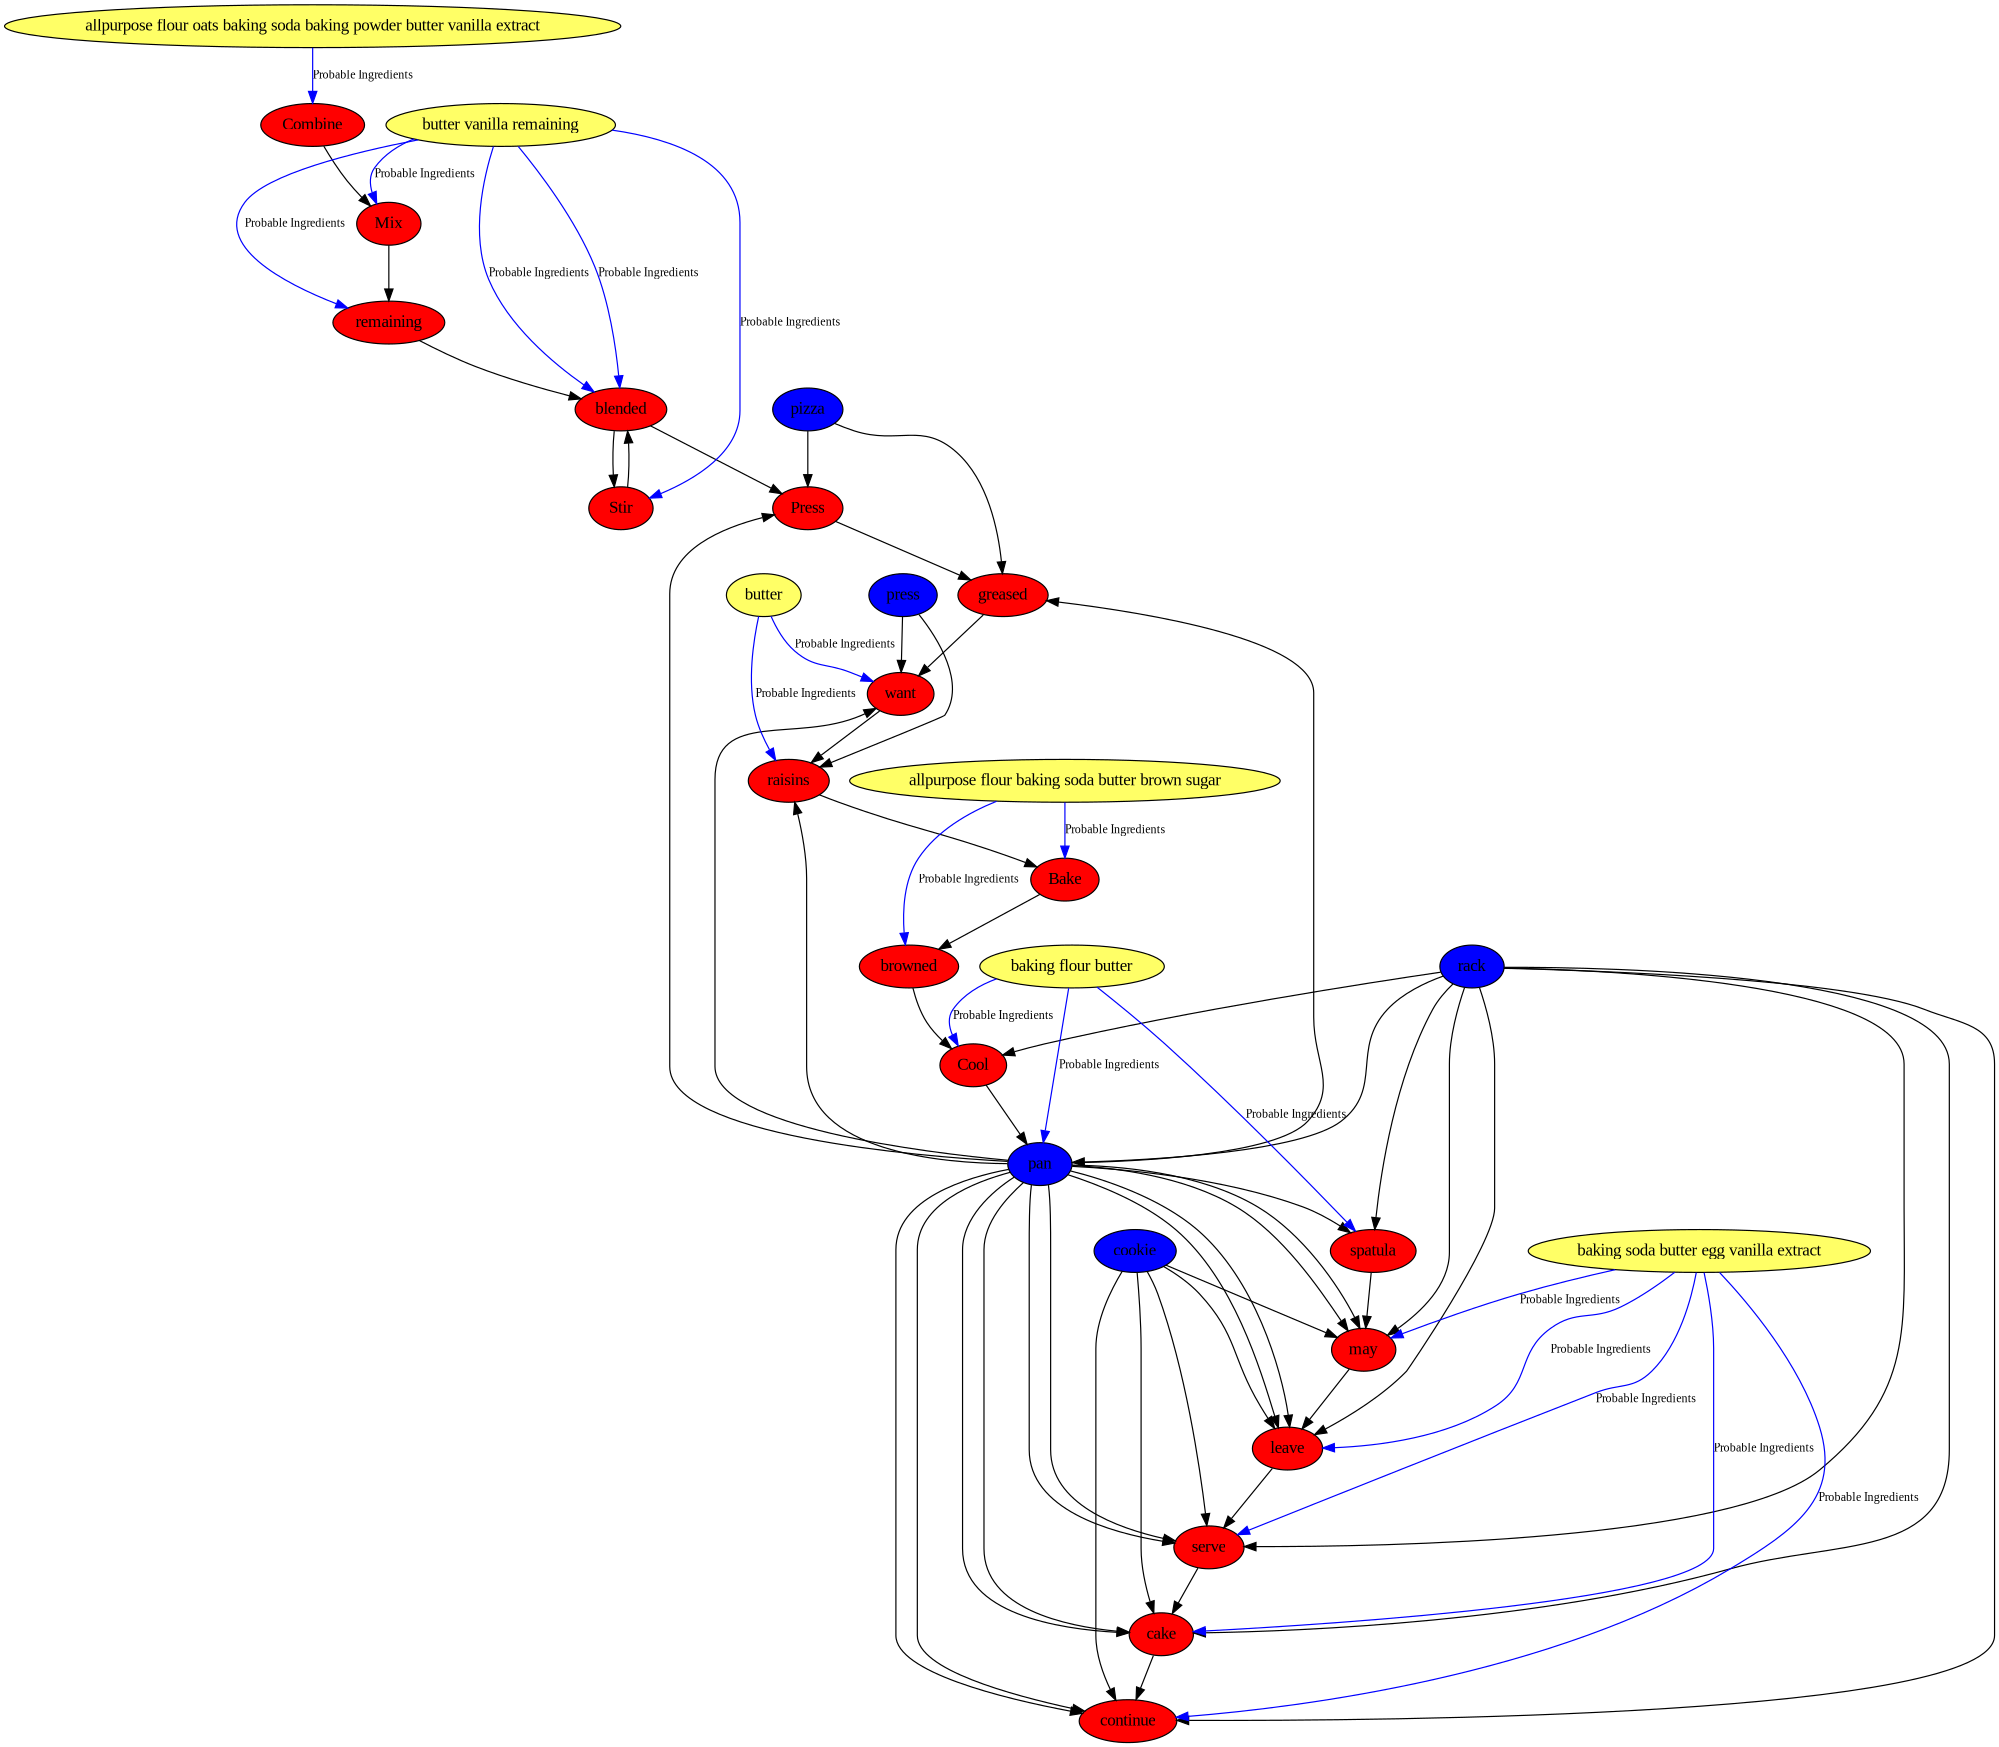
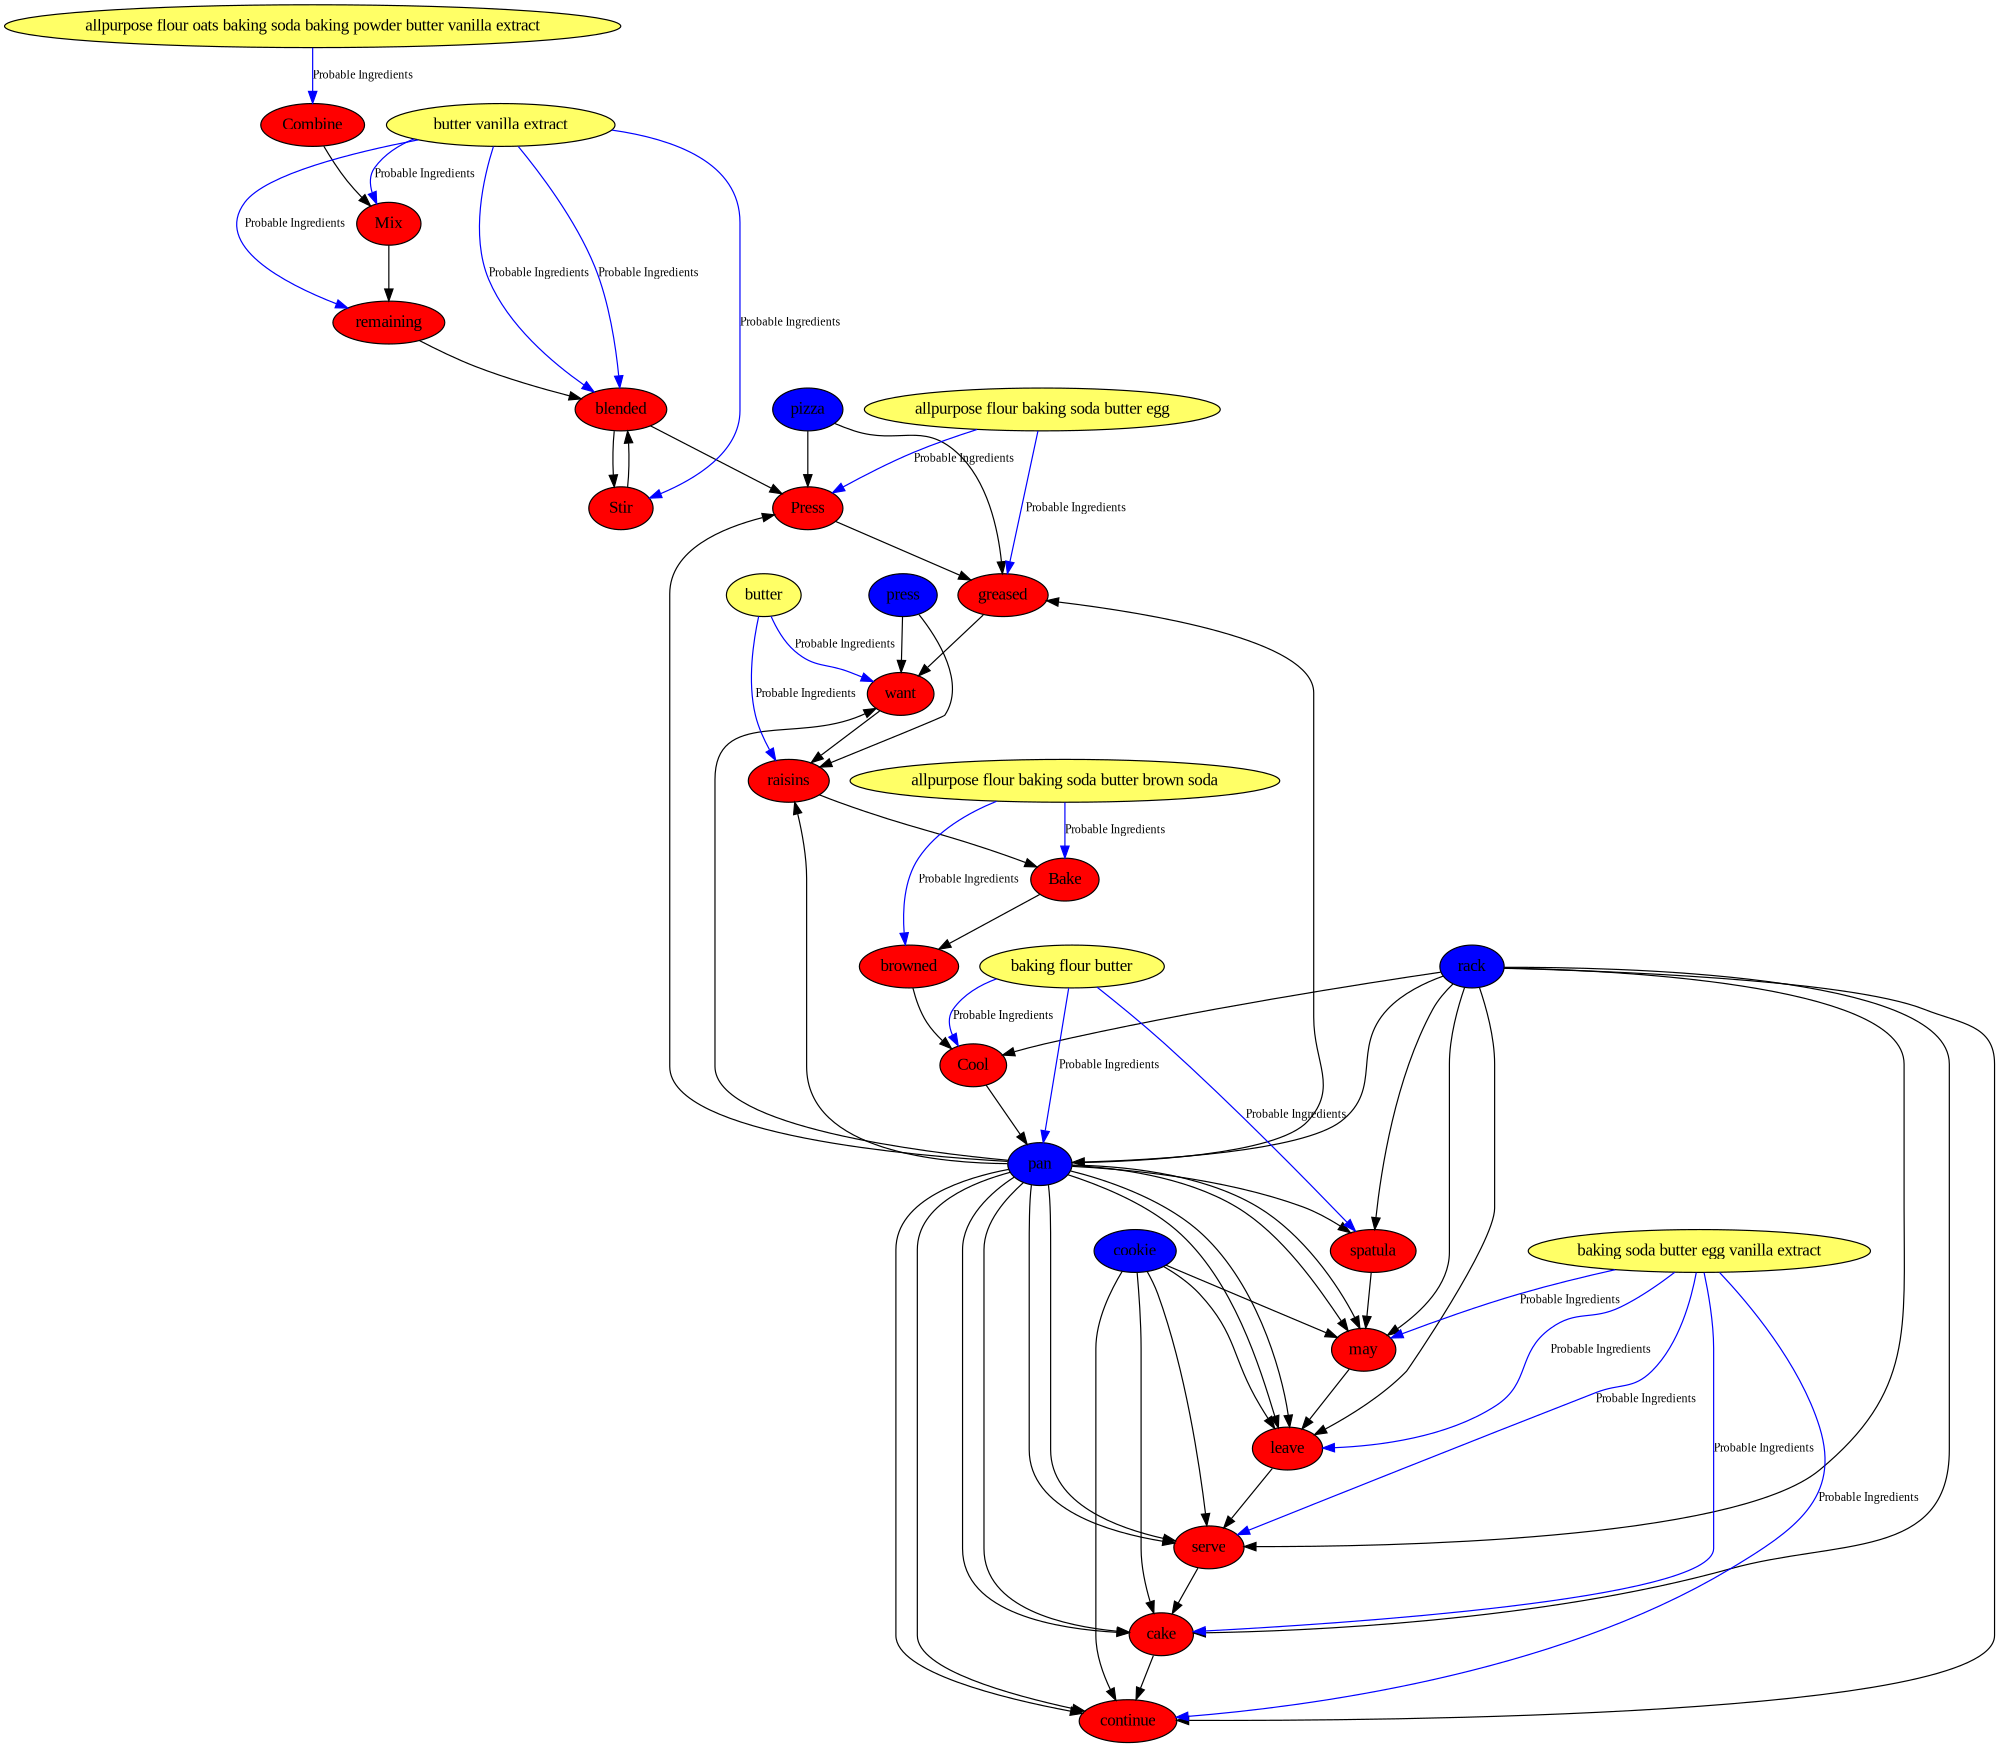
(501, 125) -> (501, 125)
none -> (1042, 409)
(1065, 781) -> (1065, 781)
